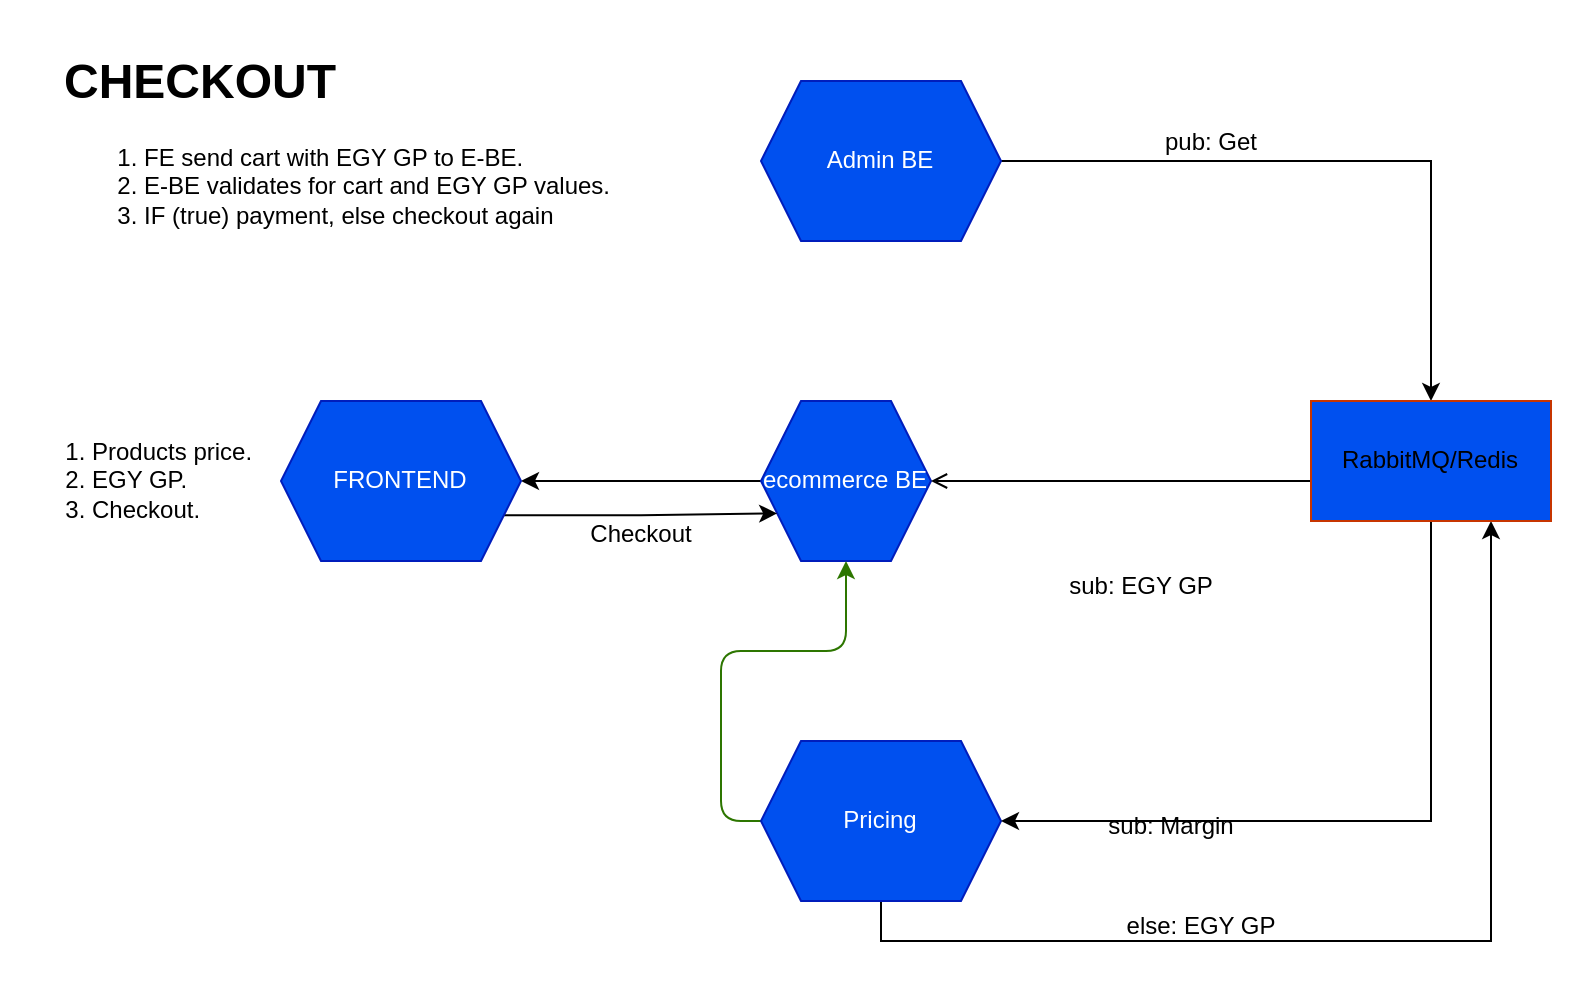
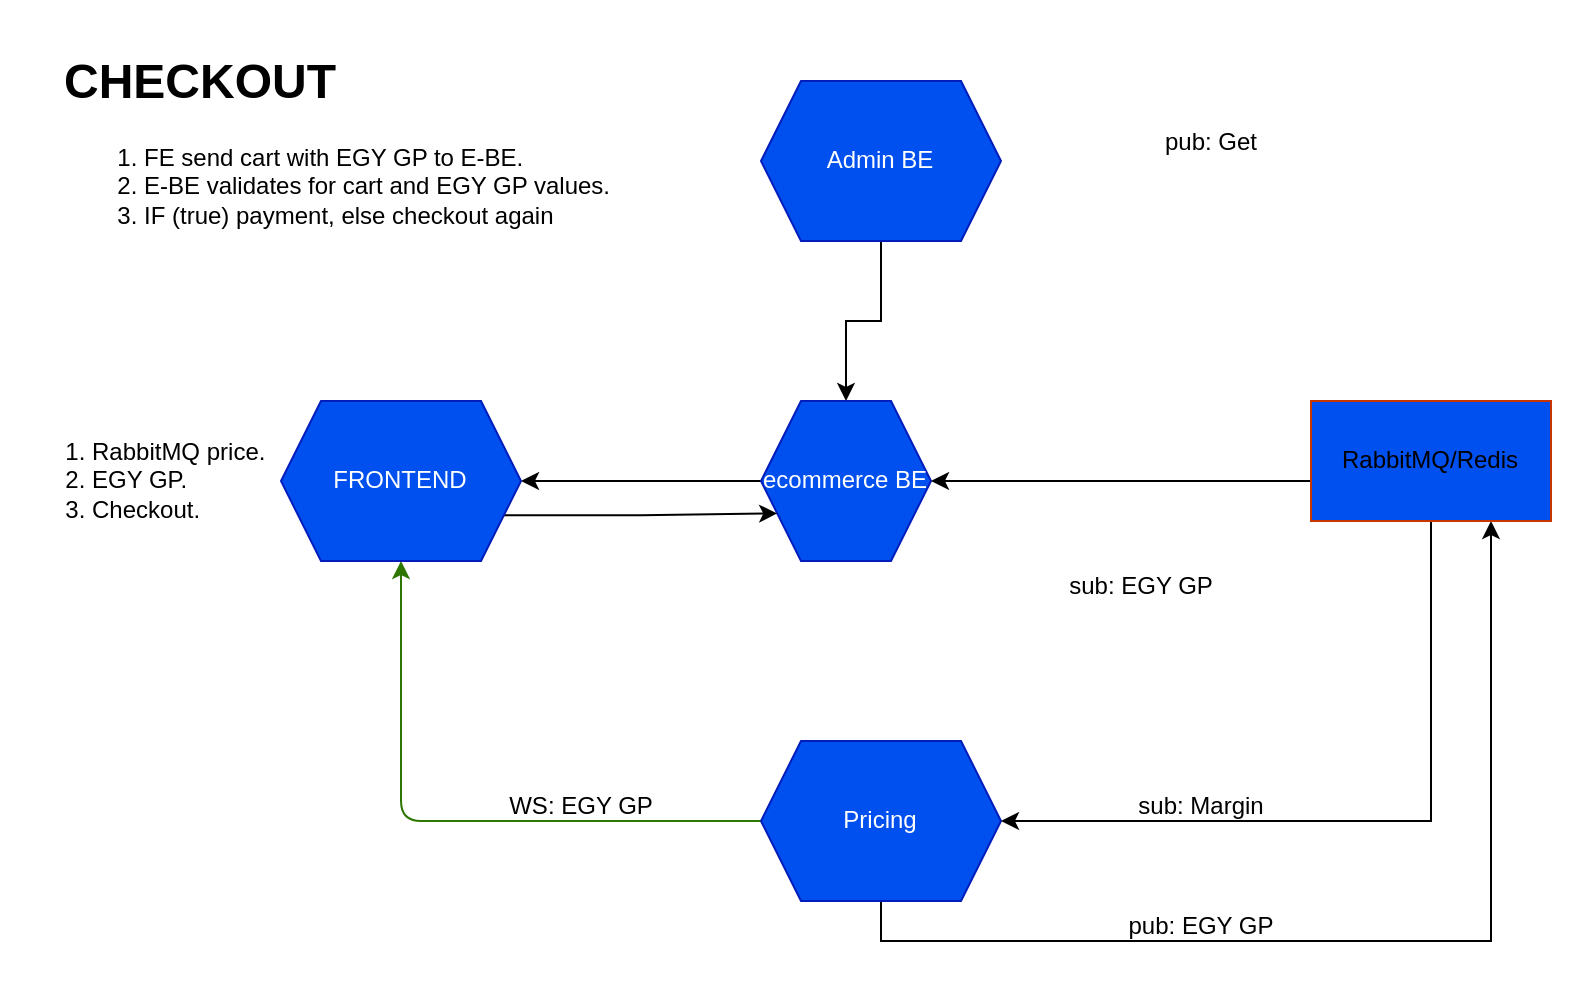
(1329, 161) -> (870, 321)
(104, 481) -> (101, 481)
(942, 481) -> (946, 481)
(641, 535) -> none
(734, 652) -> (453, 821)
none -> (581, 807)
(1171, 827) -> (1201, 807)
(1202, 927) -> (1202, 927)
